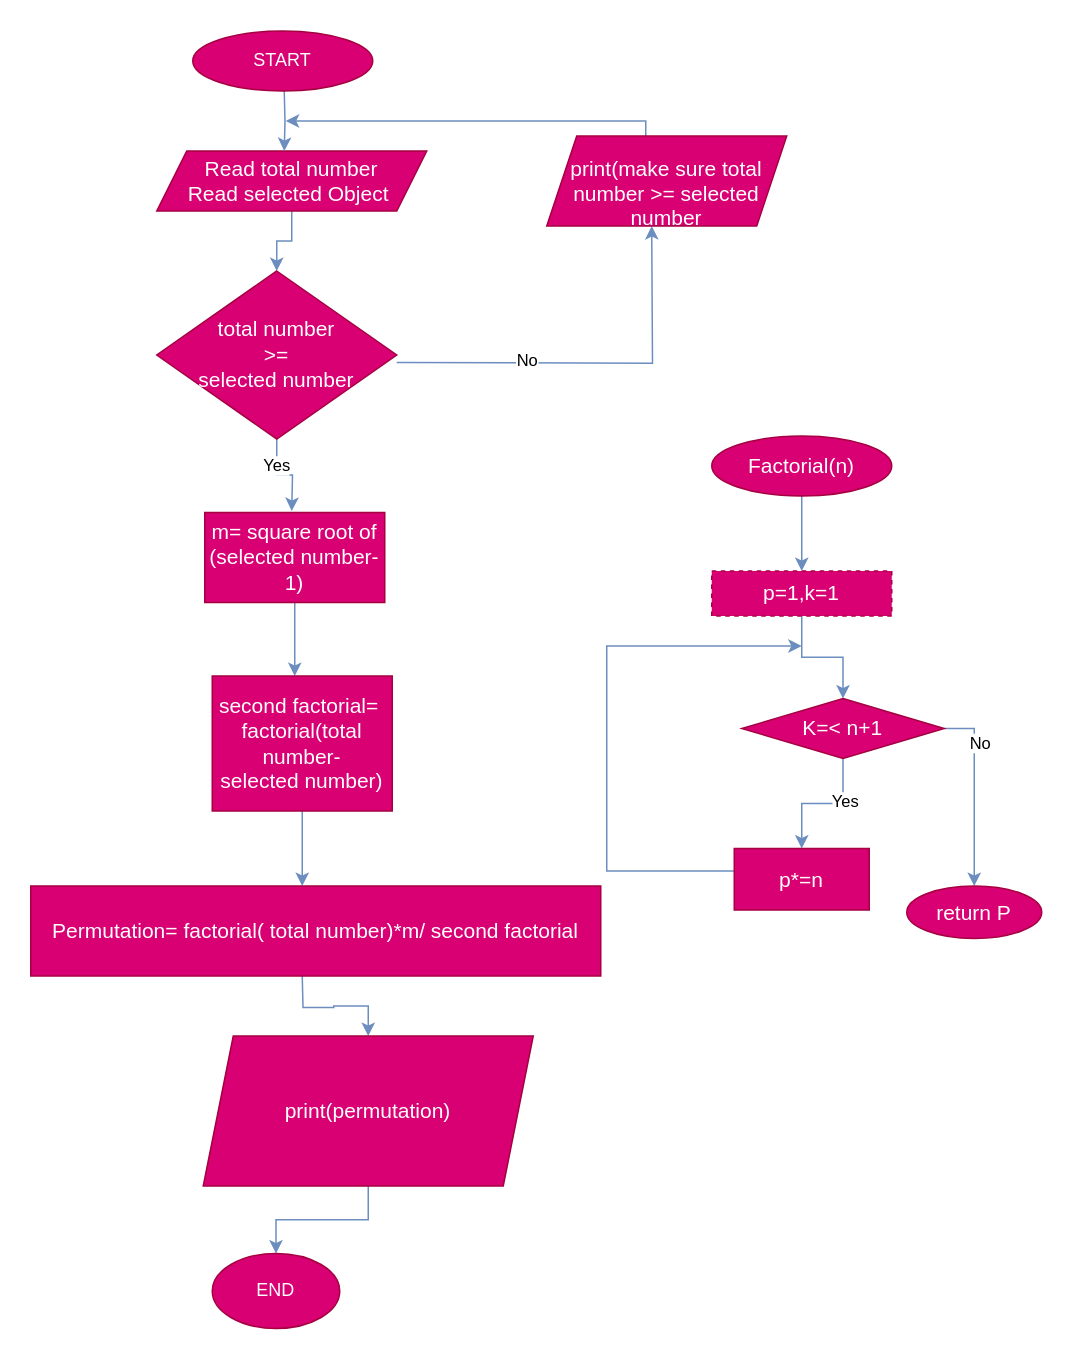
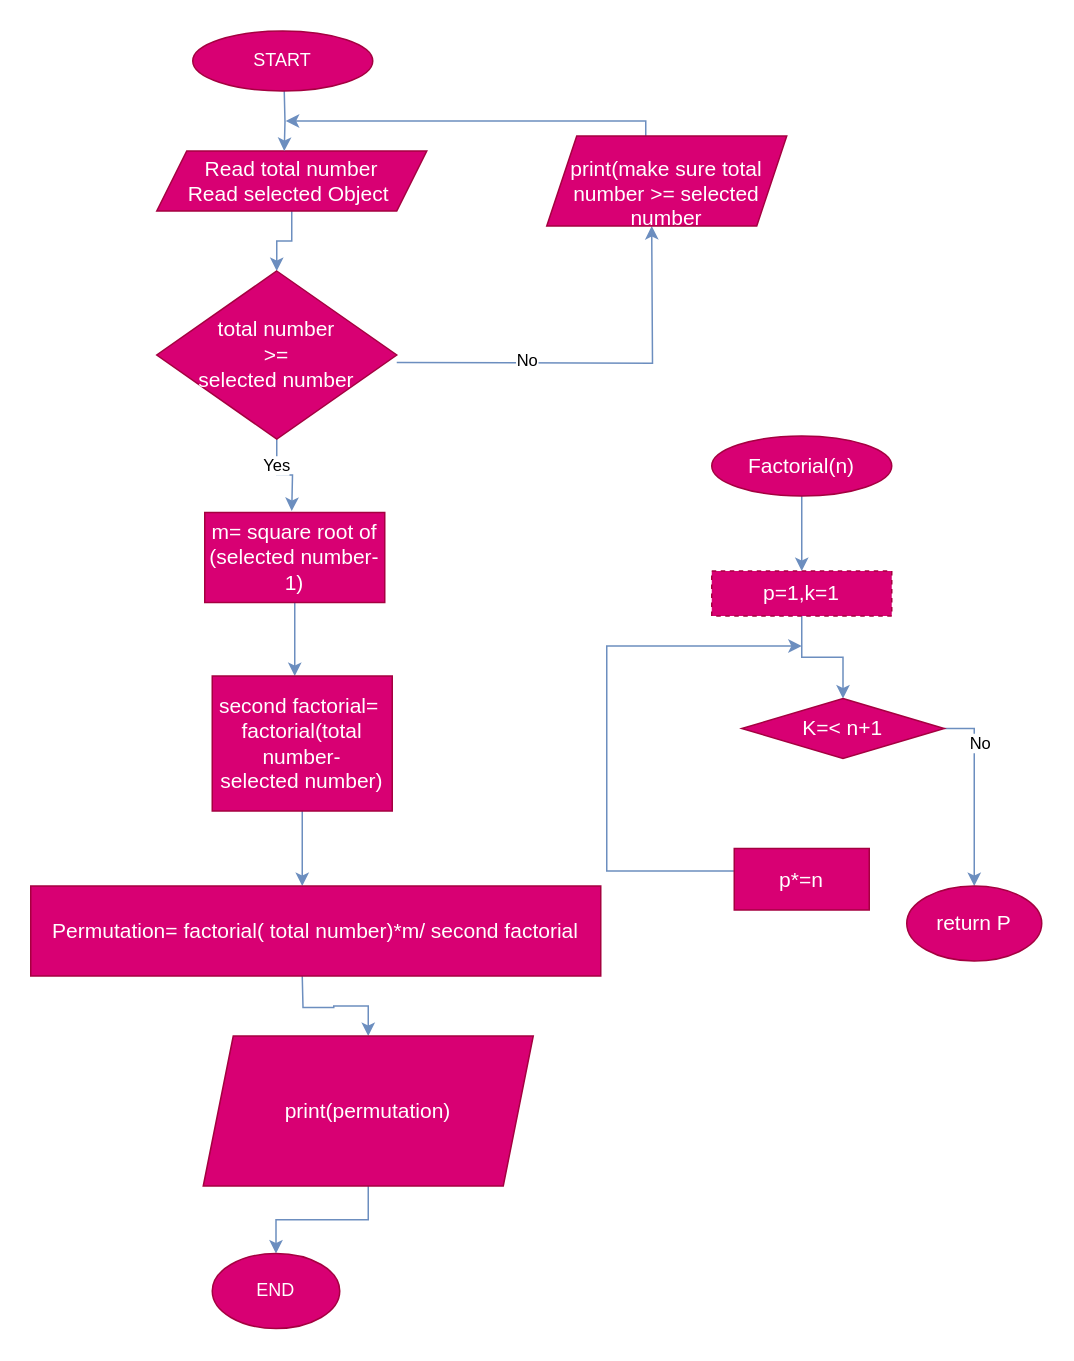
(810, 803) -> none
(974, 912) -> (974, 923)
